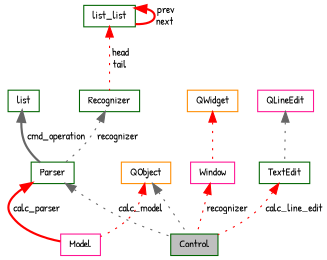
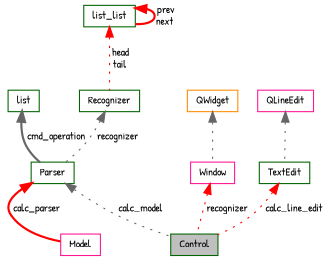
(213, 142) -> (213, 142)
(146, 173) -> none
